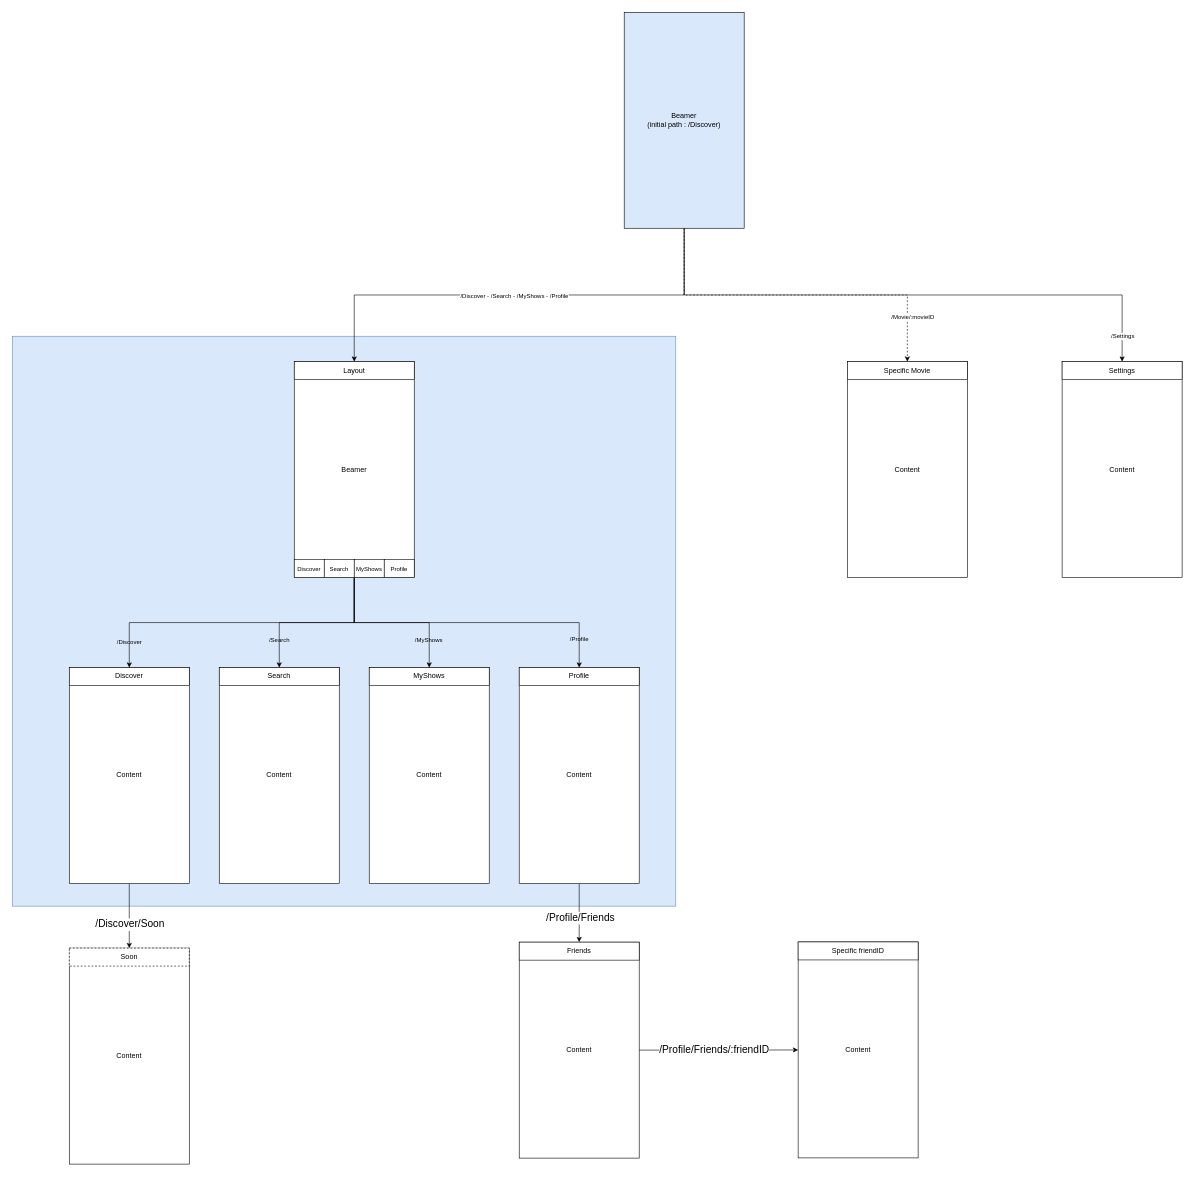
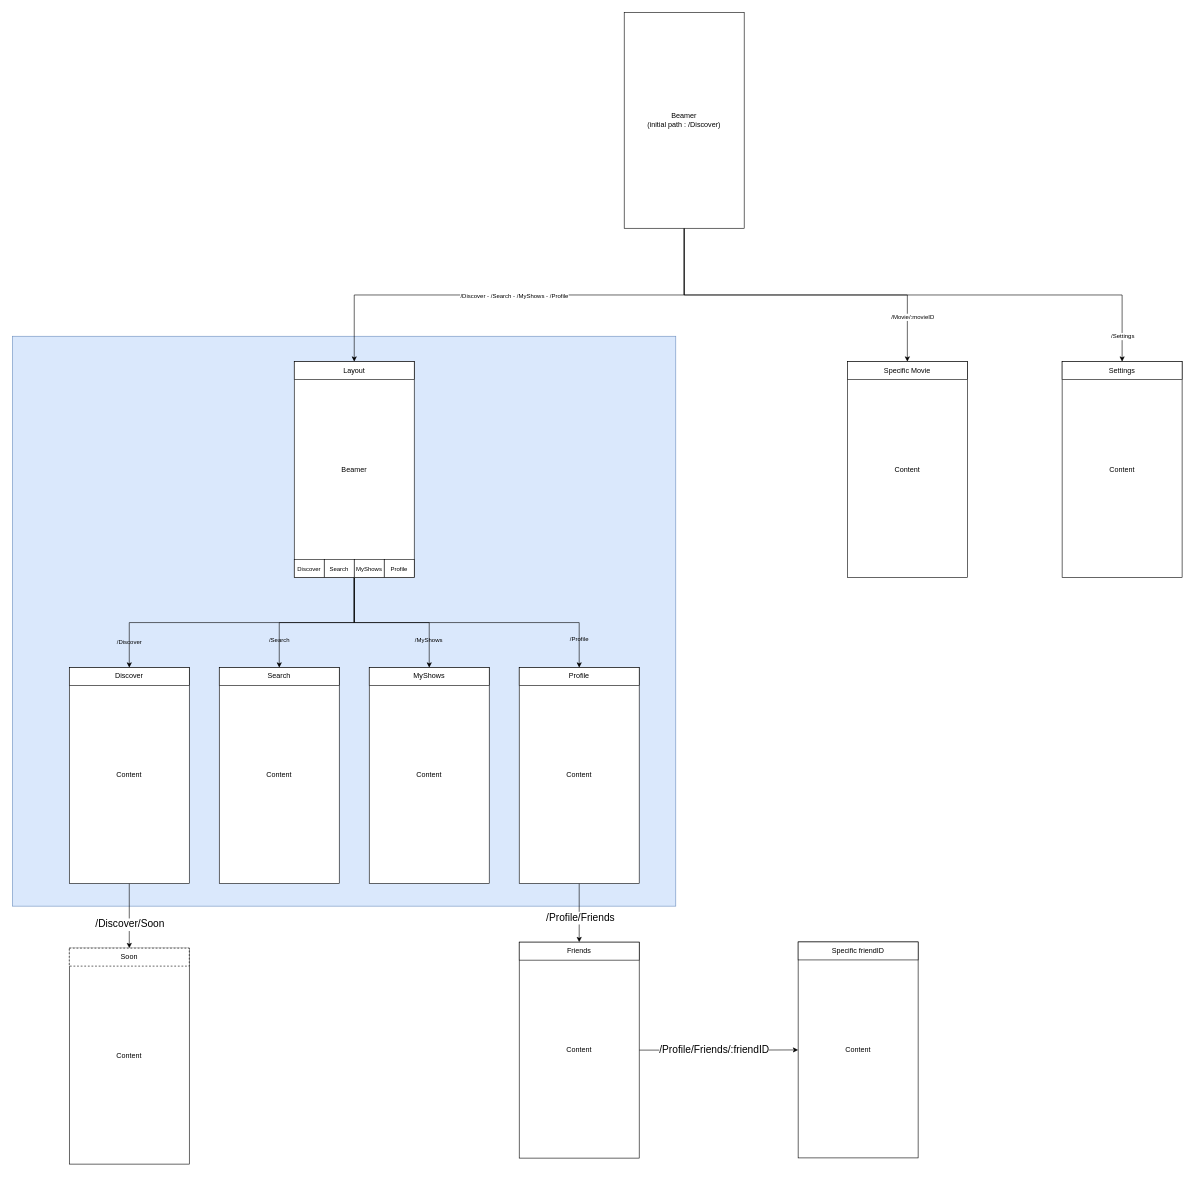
(684, 120) -> (684, 120)
(908, 327) -> (908, 327)
